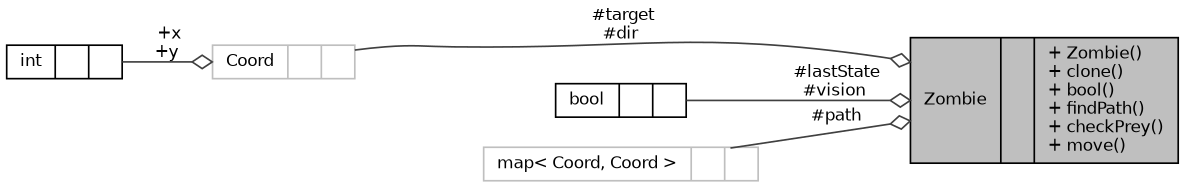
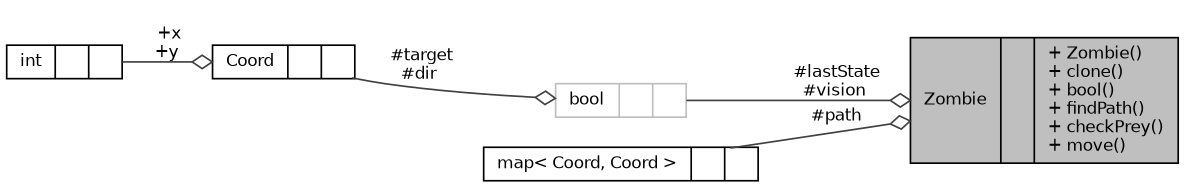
(623, 44) -> (443, 91)
(284, 62) -> (284, 62)
(621, 100) -> (621, 100)
(621, 164) -> (621, 164)
